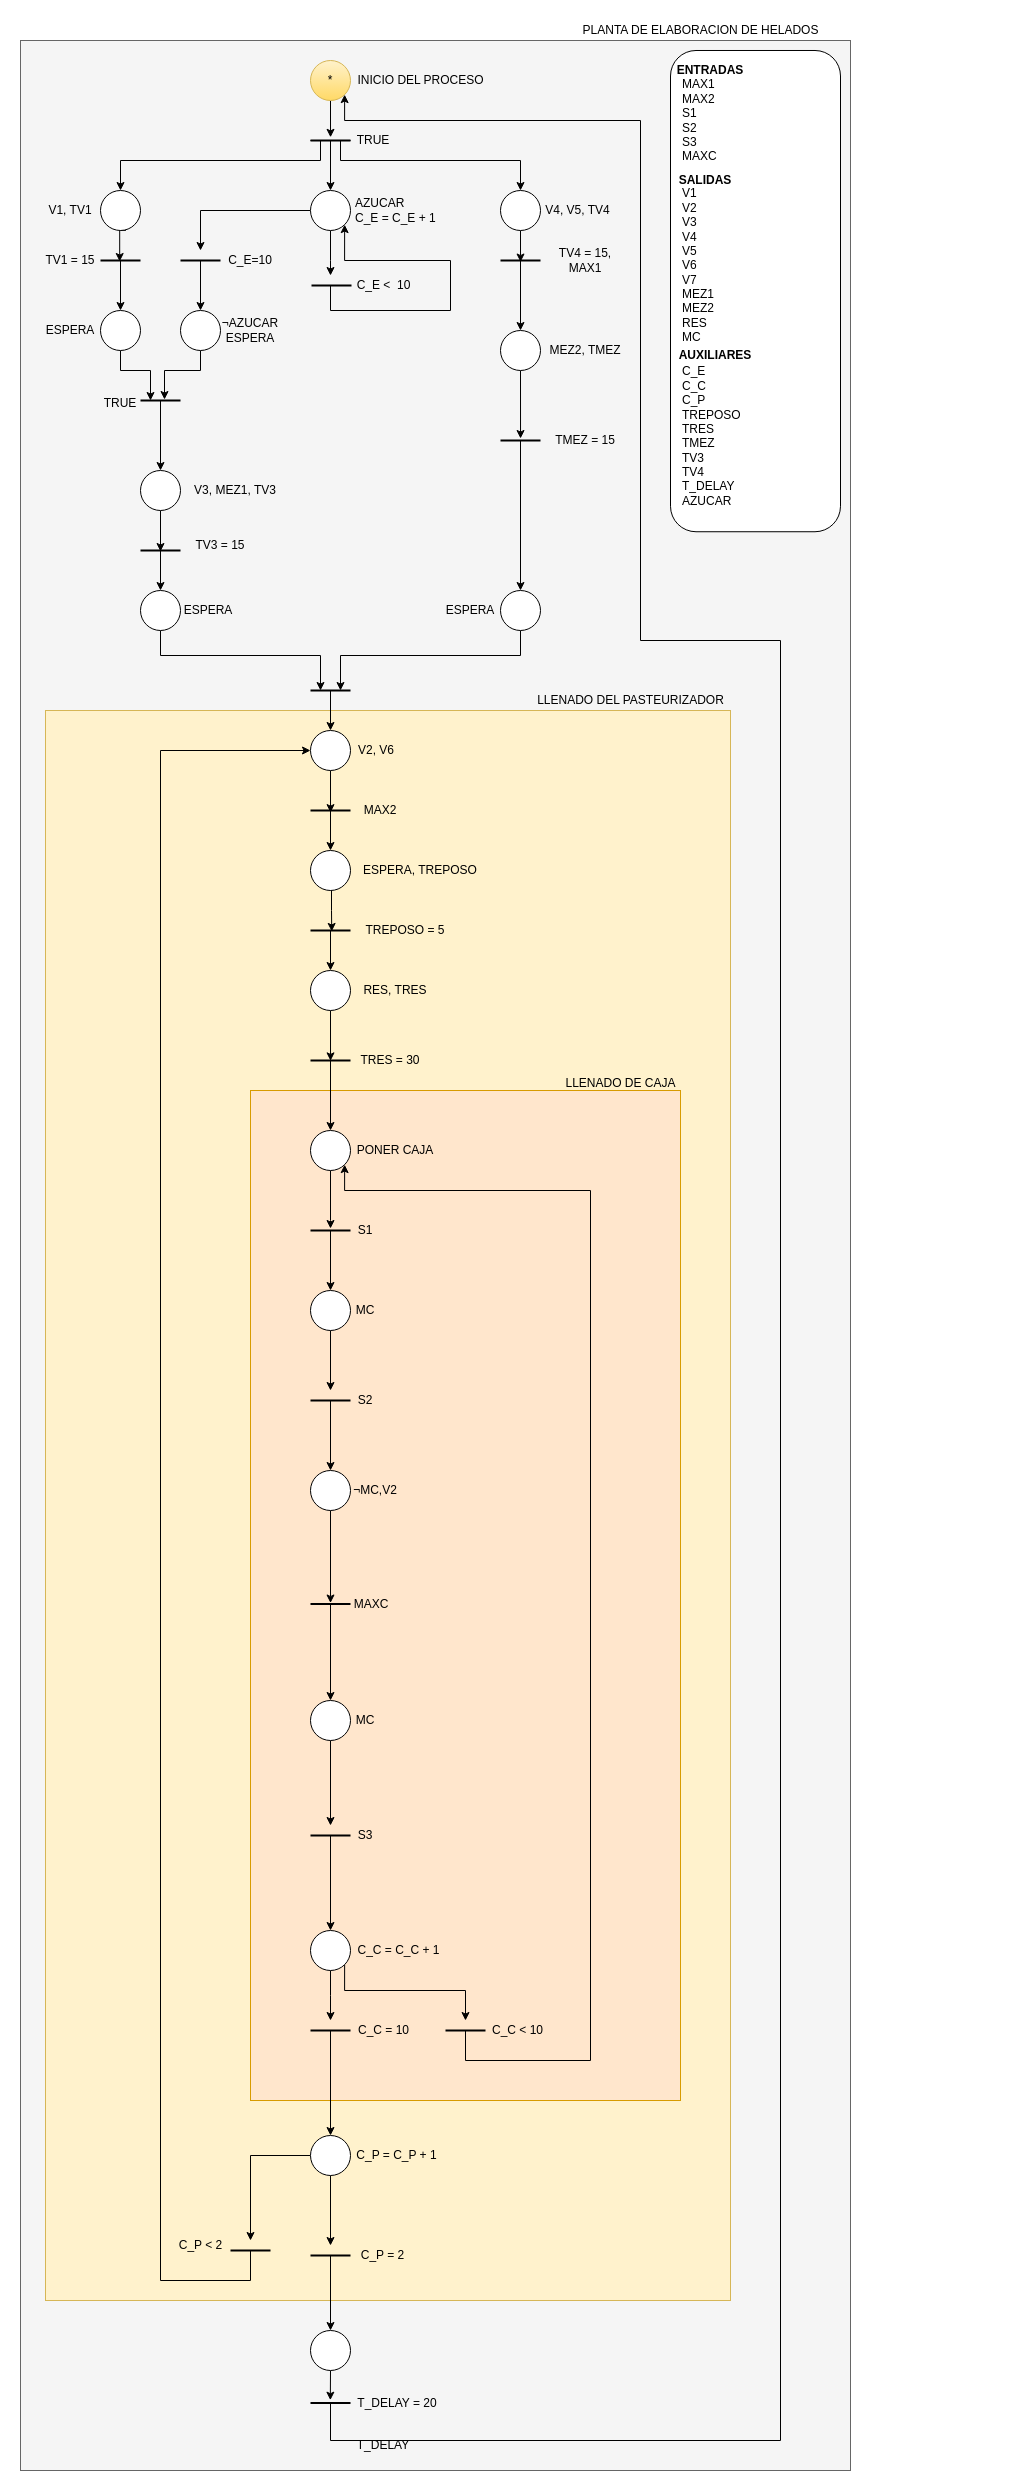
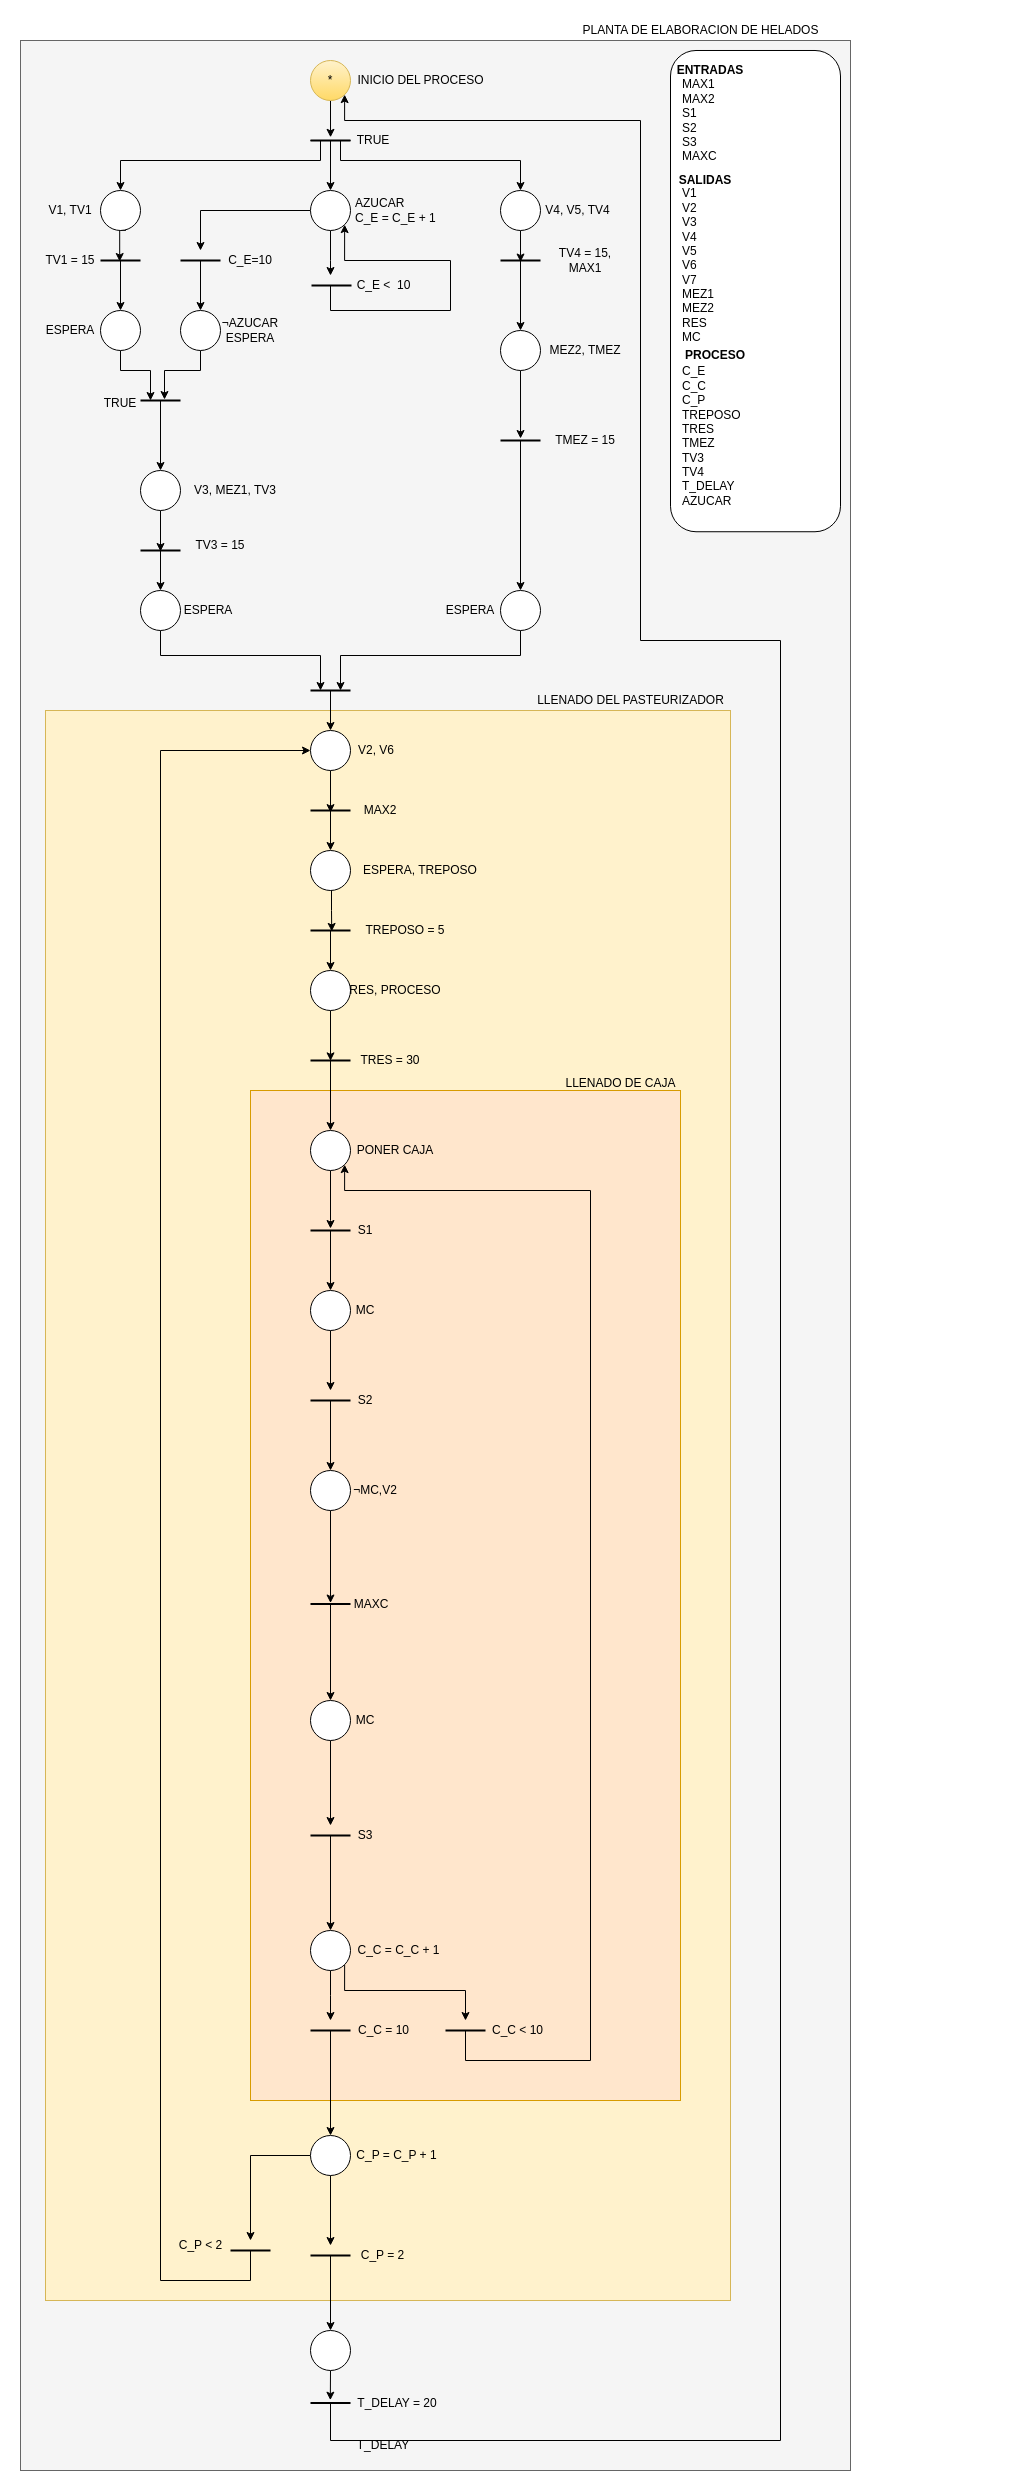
(716, 356) -> (716, 356)
(396, 991) -> (396, 991)
